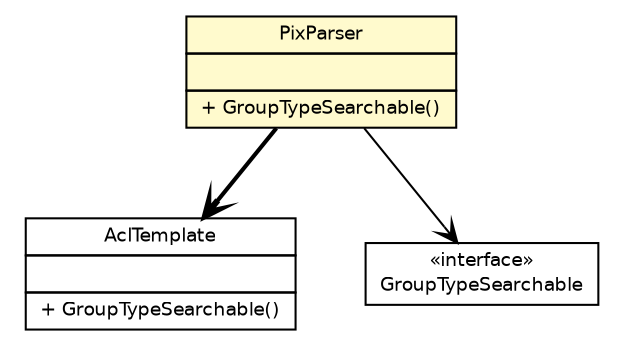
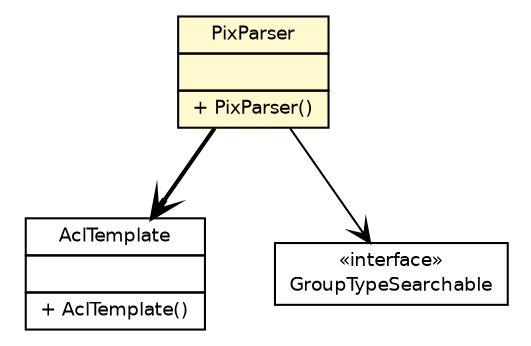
(321, 108) -> (253, 108)
(161, 310) -> (115, 310)
